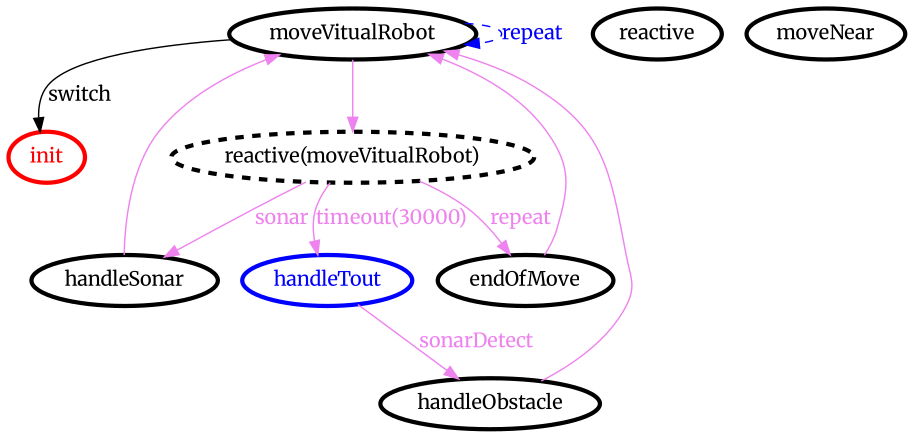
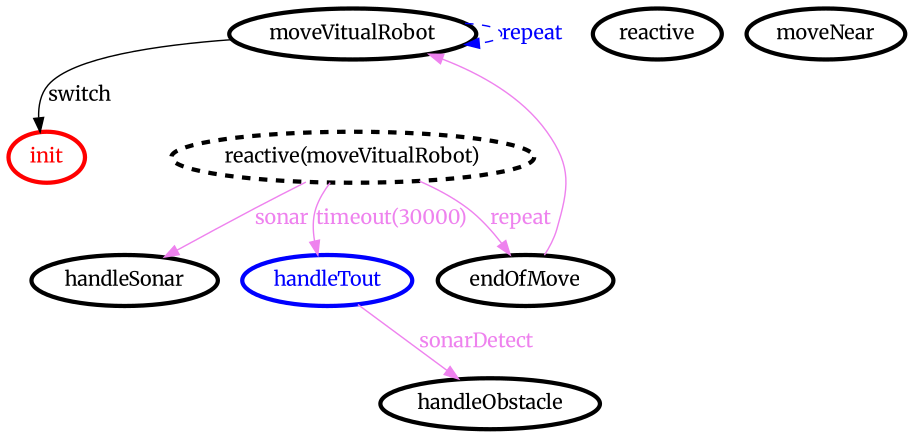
(353, 89) -> none
(159, 131) -> none
(615, 199) -> none
